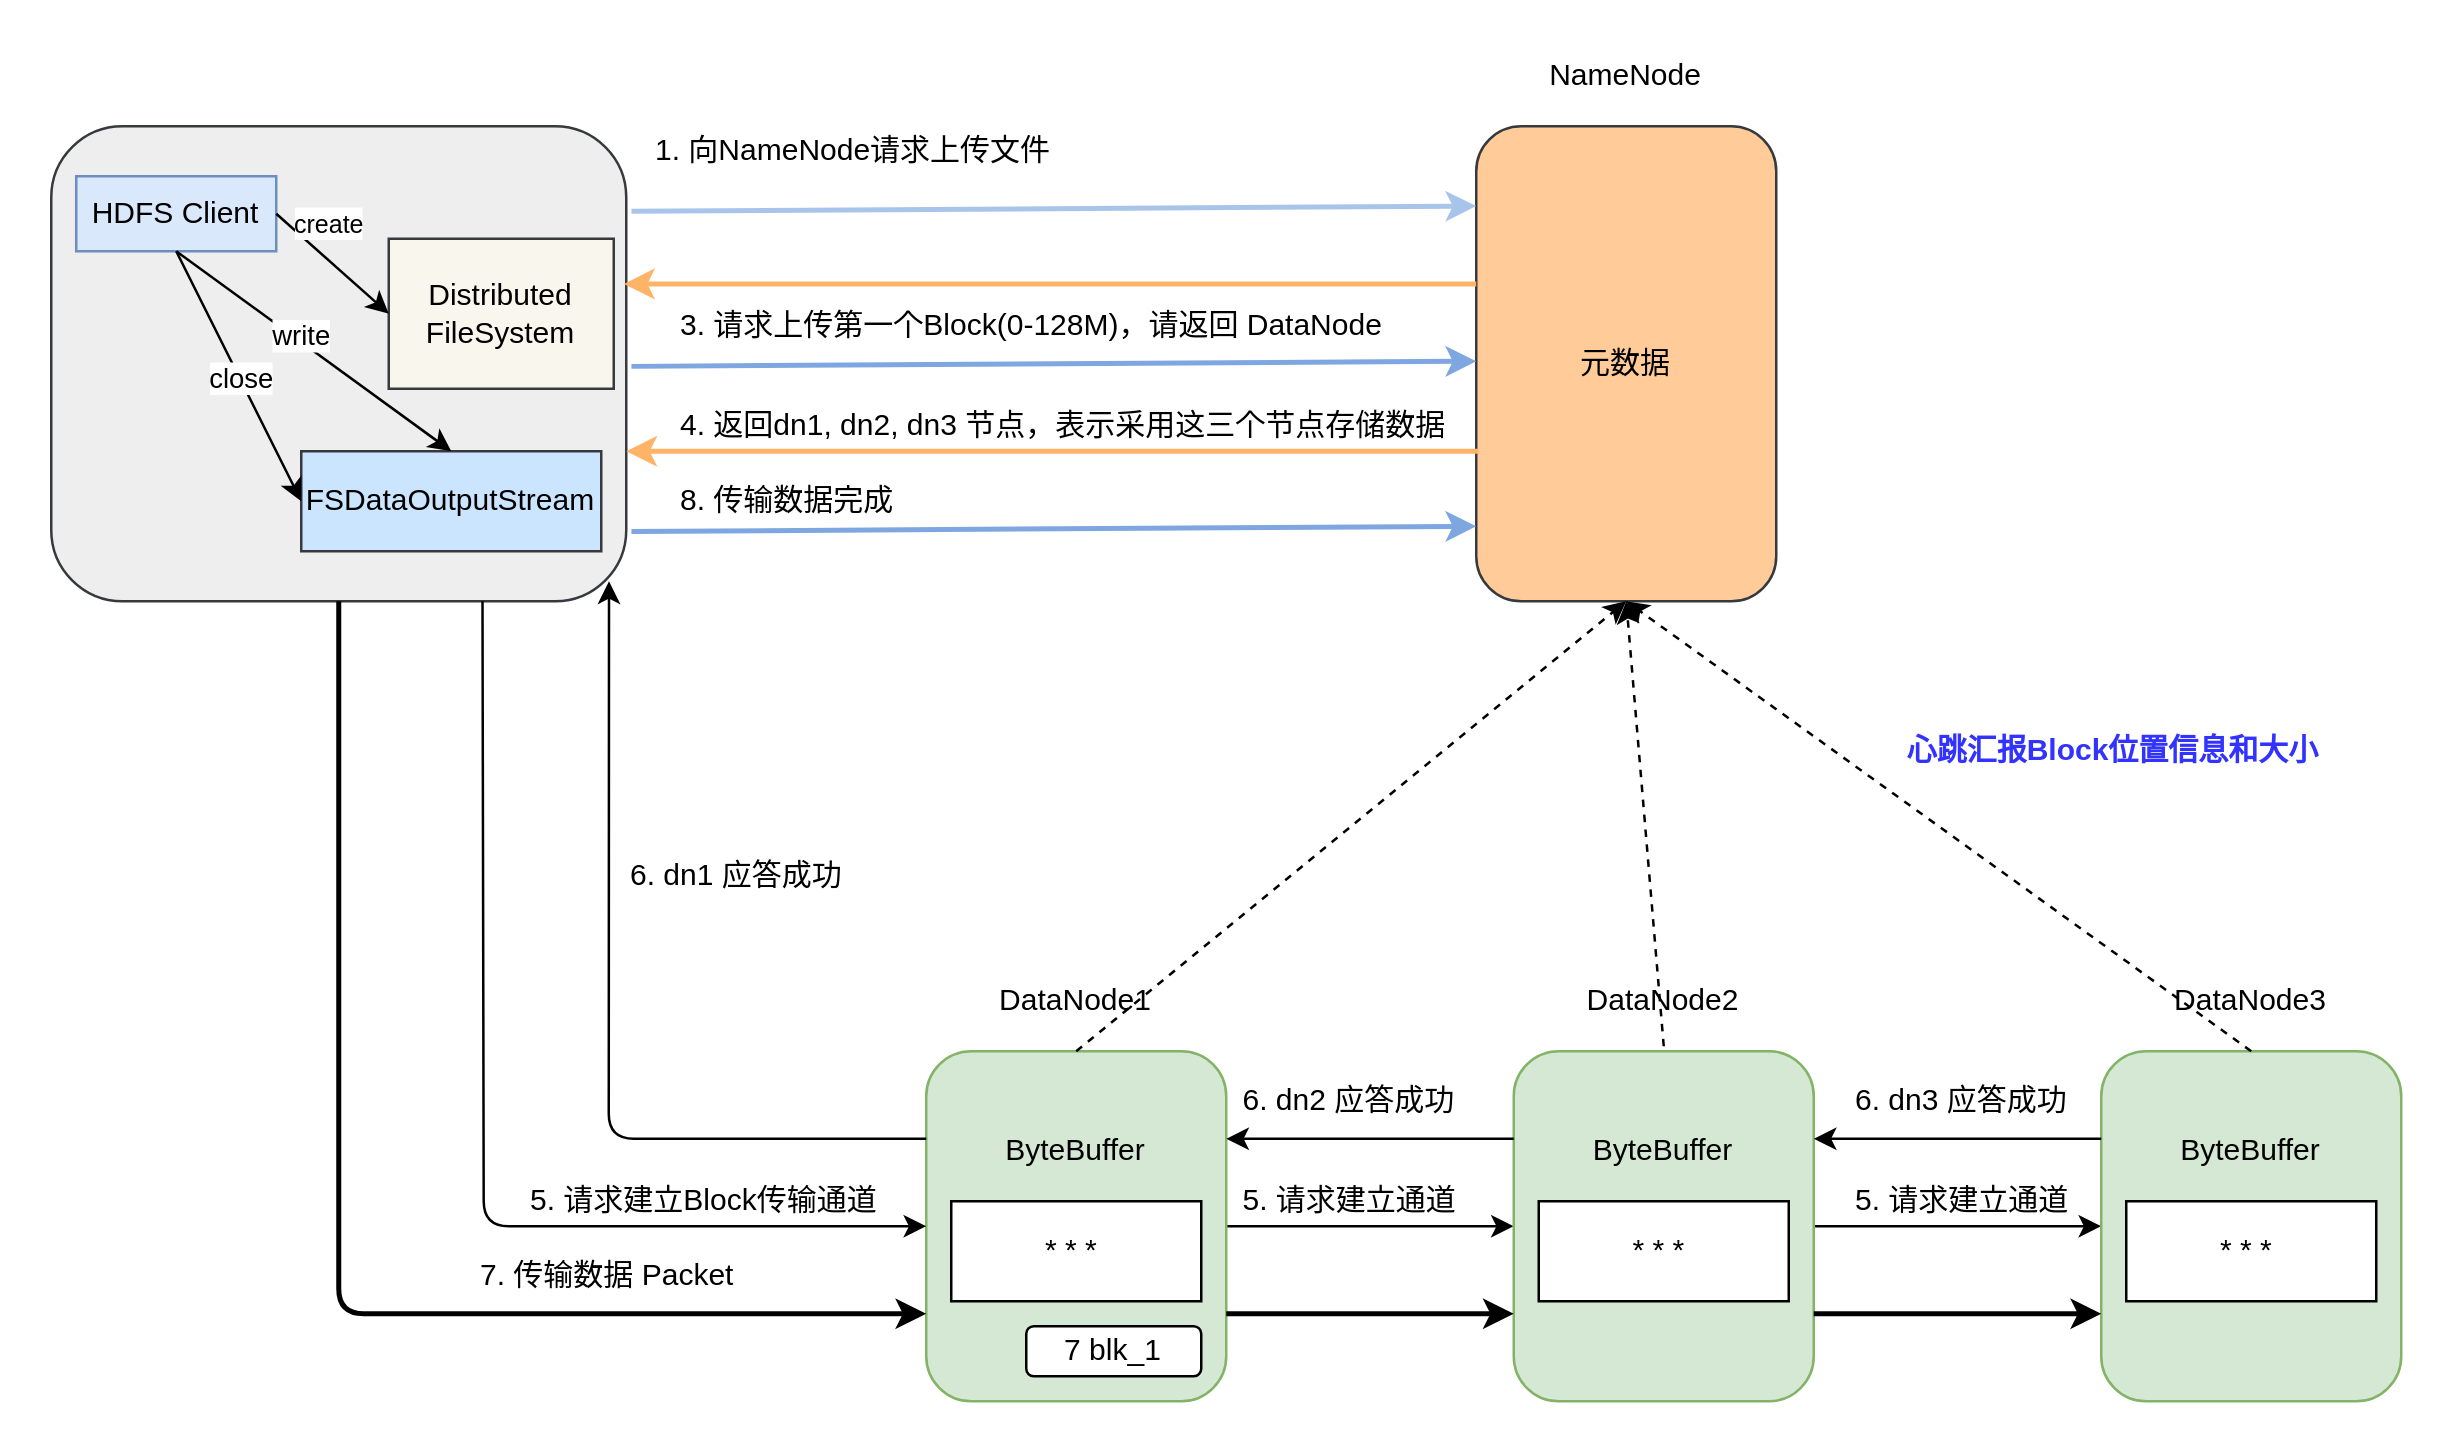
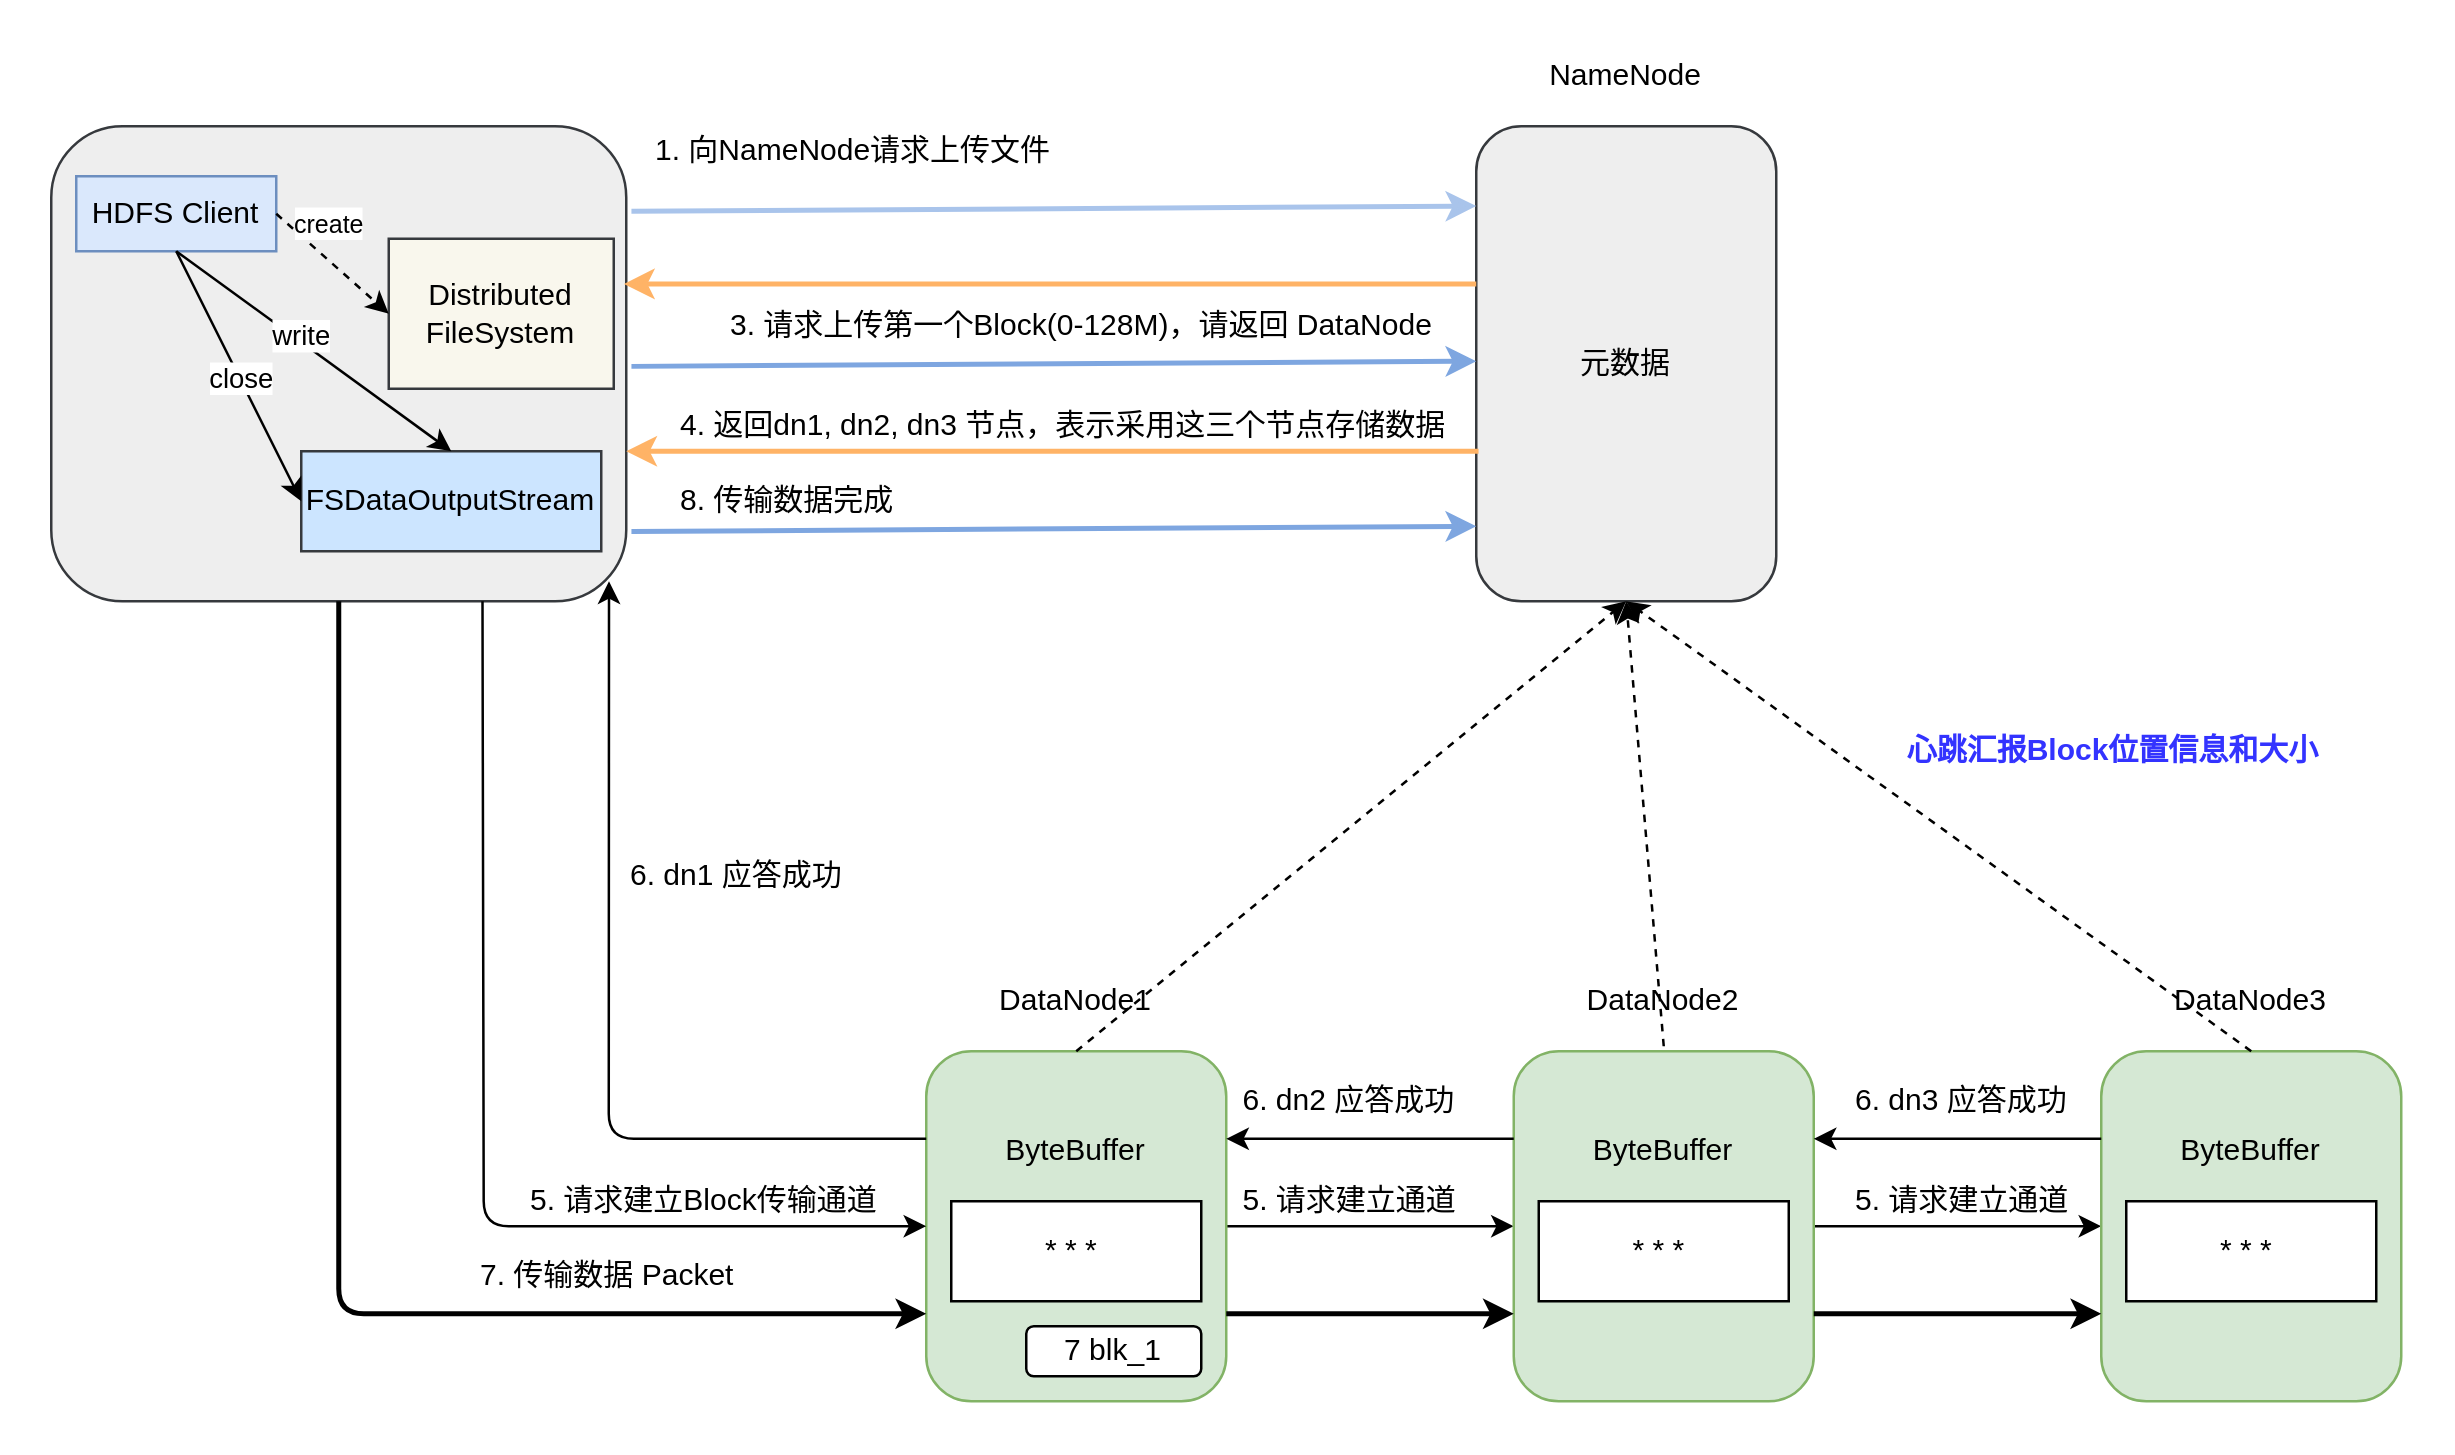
(340, 270) -> (340, 270)
(1039, 326) -> (1089, 326)
(1626, 364) -> (1626, 364)
